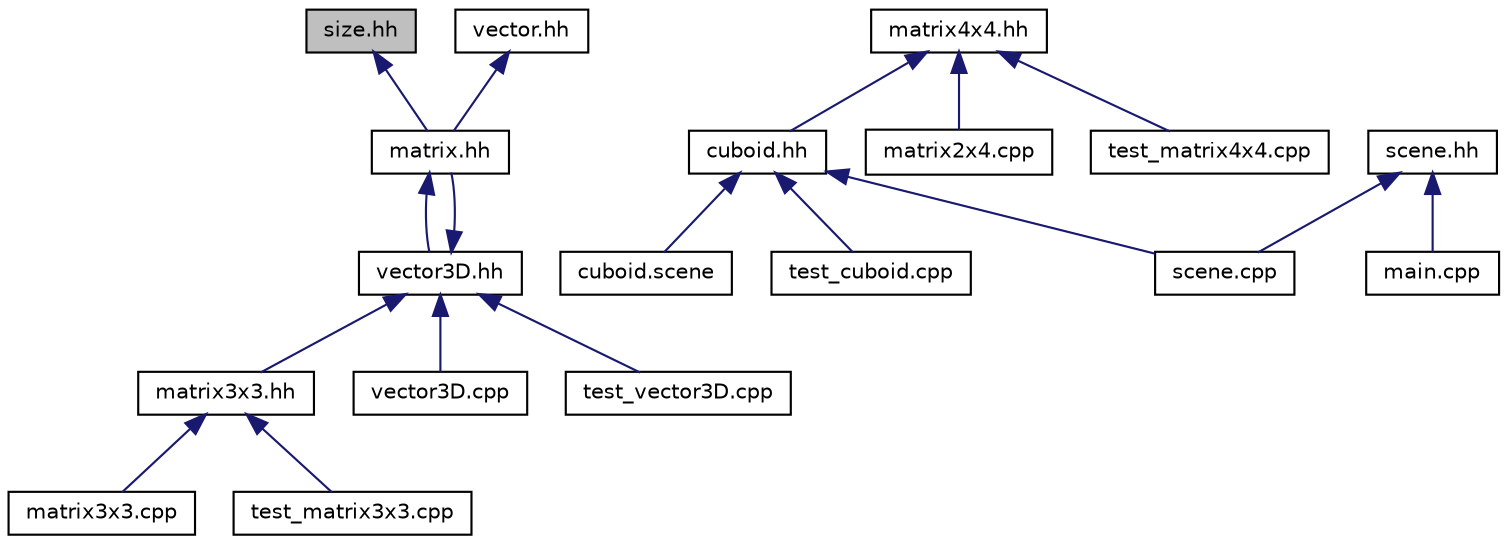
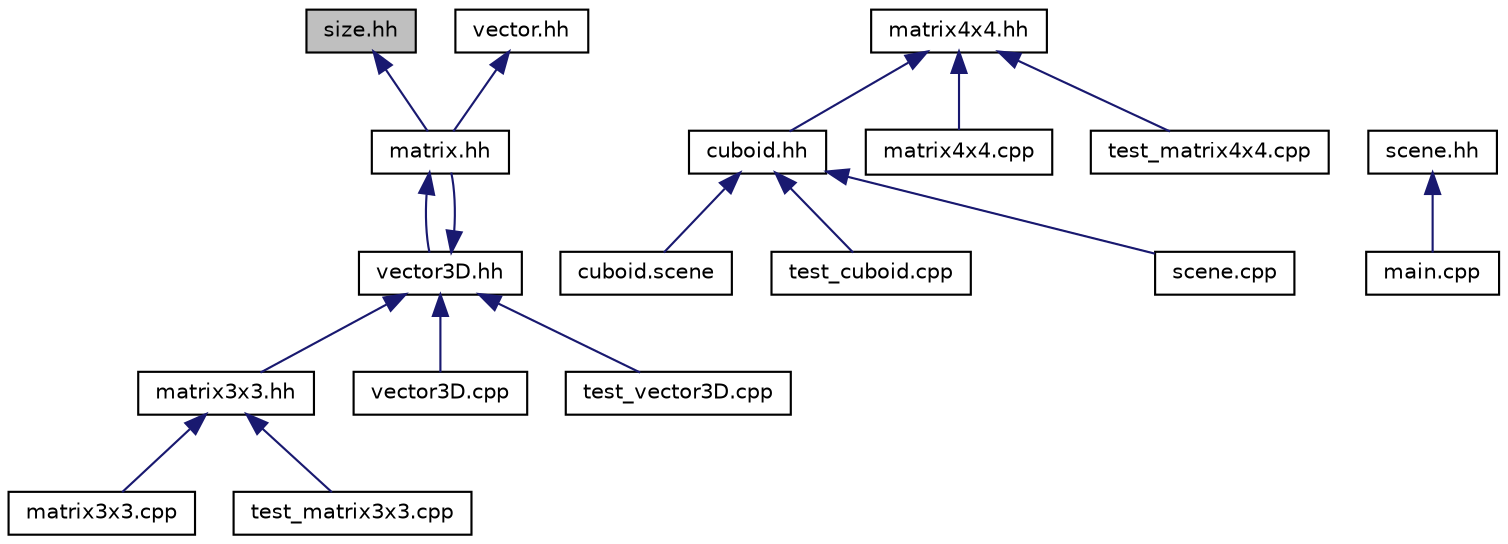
(959, 152) -> (959, 152)
(1320, 218) -> none
